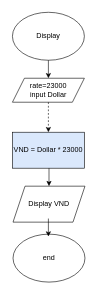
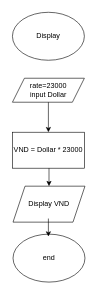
(48, 67) -> none
(48, 115) -> (48, 115)
(48, 150) -> (48, 150)
